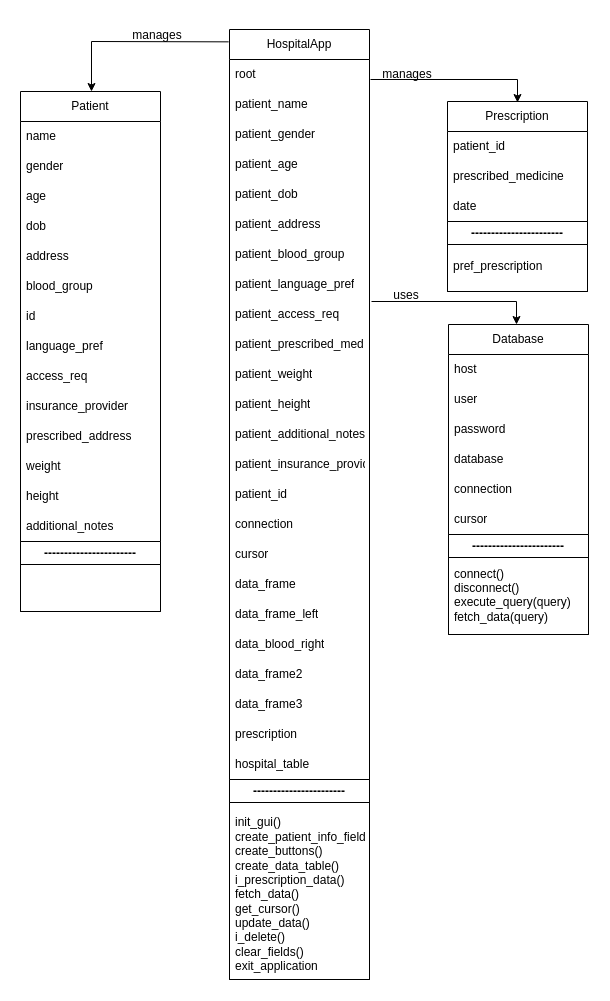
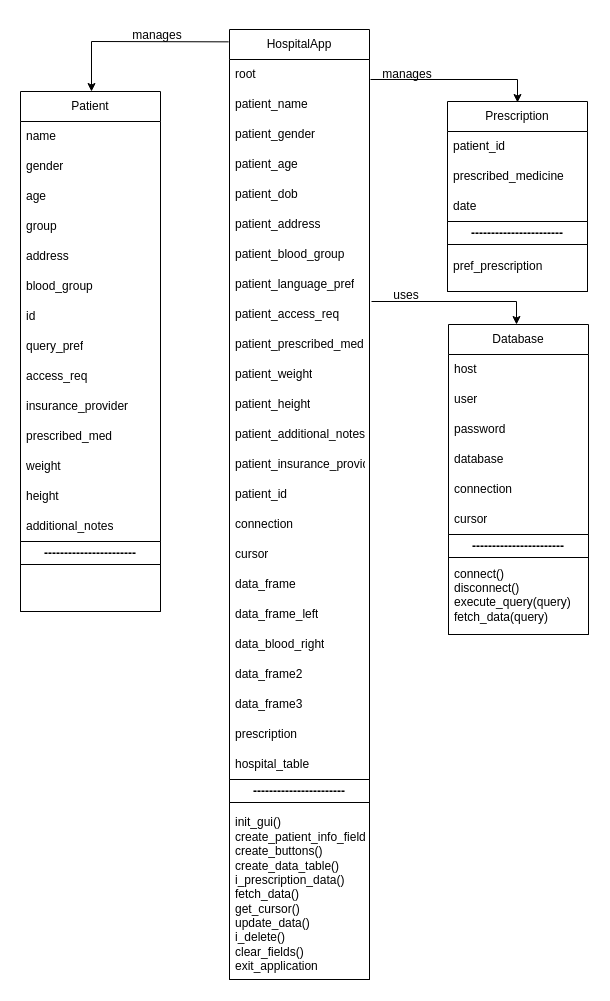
(37, 227) -> (43, 227)
(69, 347) -> (60, 347)
(85, 437) -> (72, 437)
